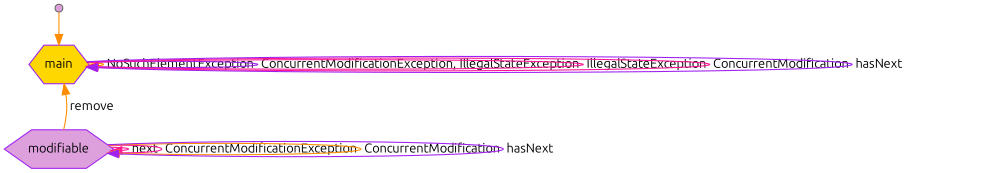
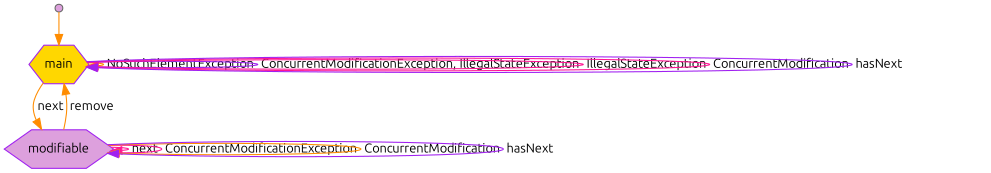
none -> (34, 100)
